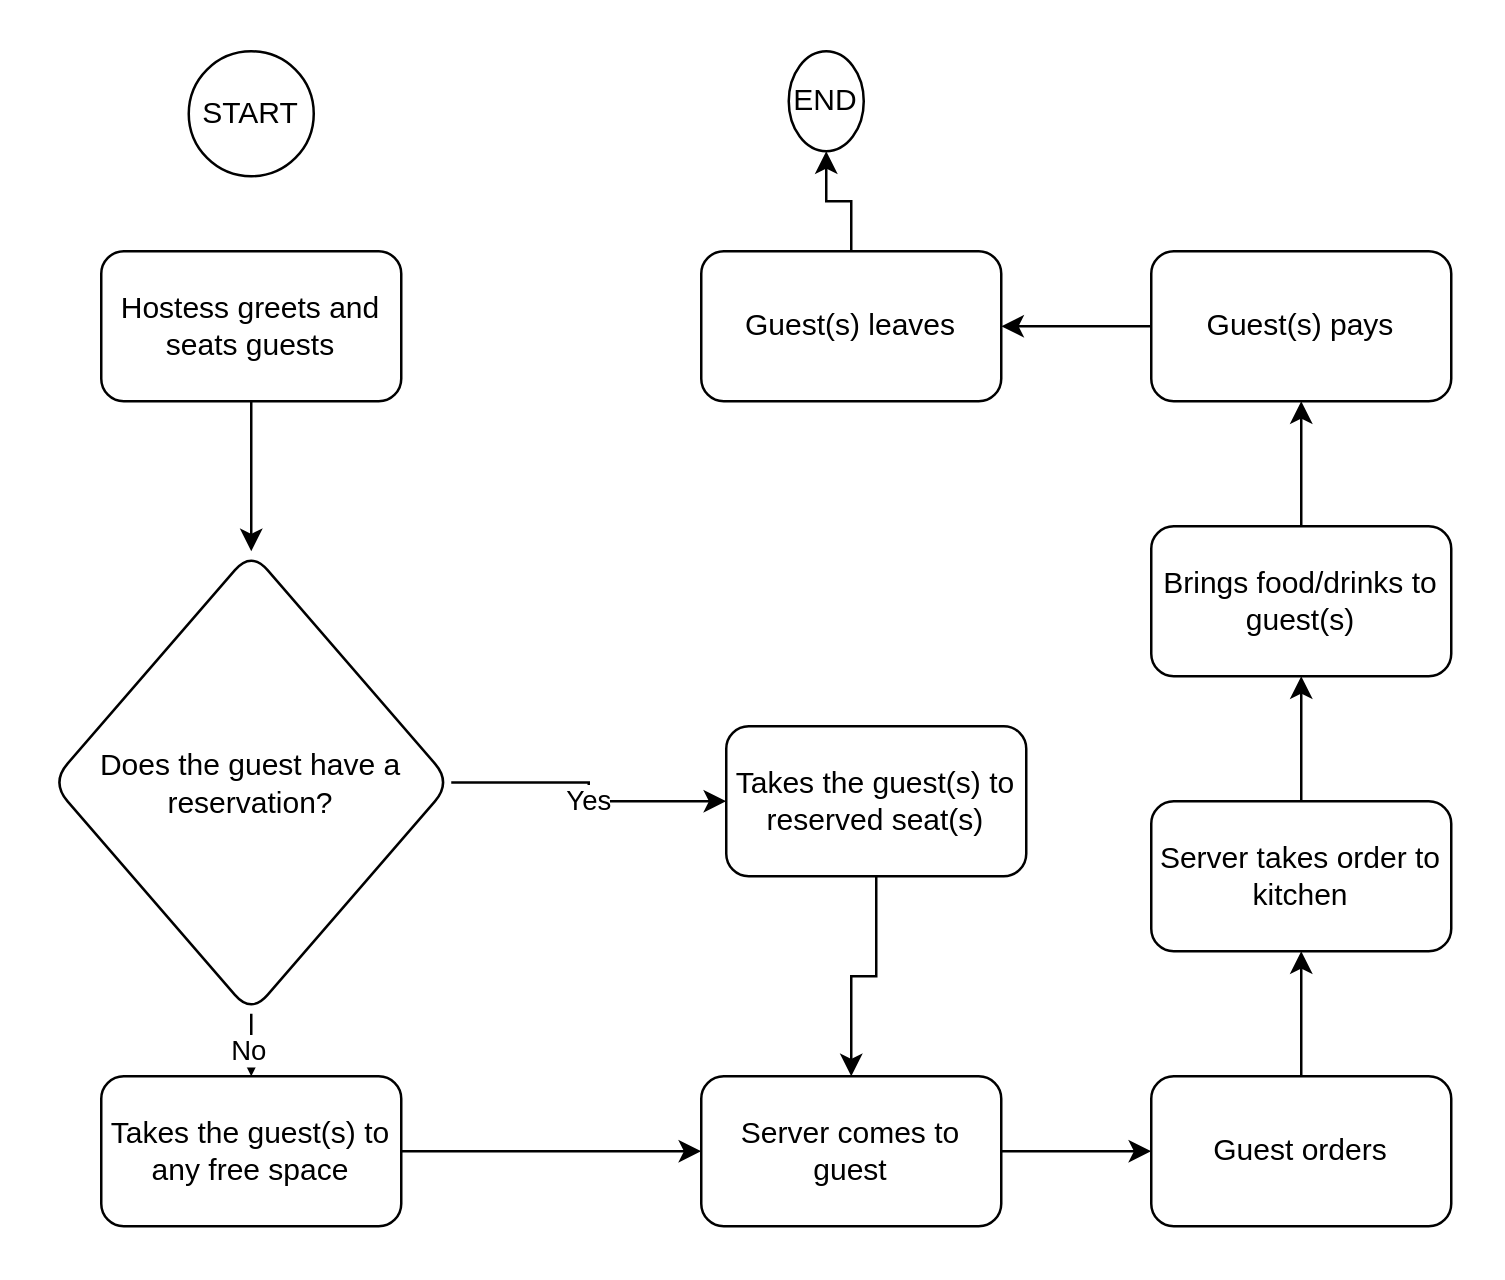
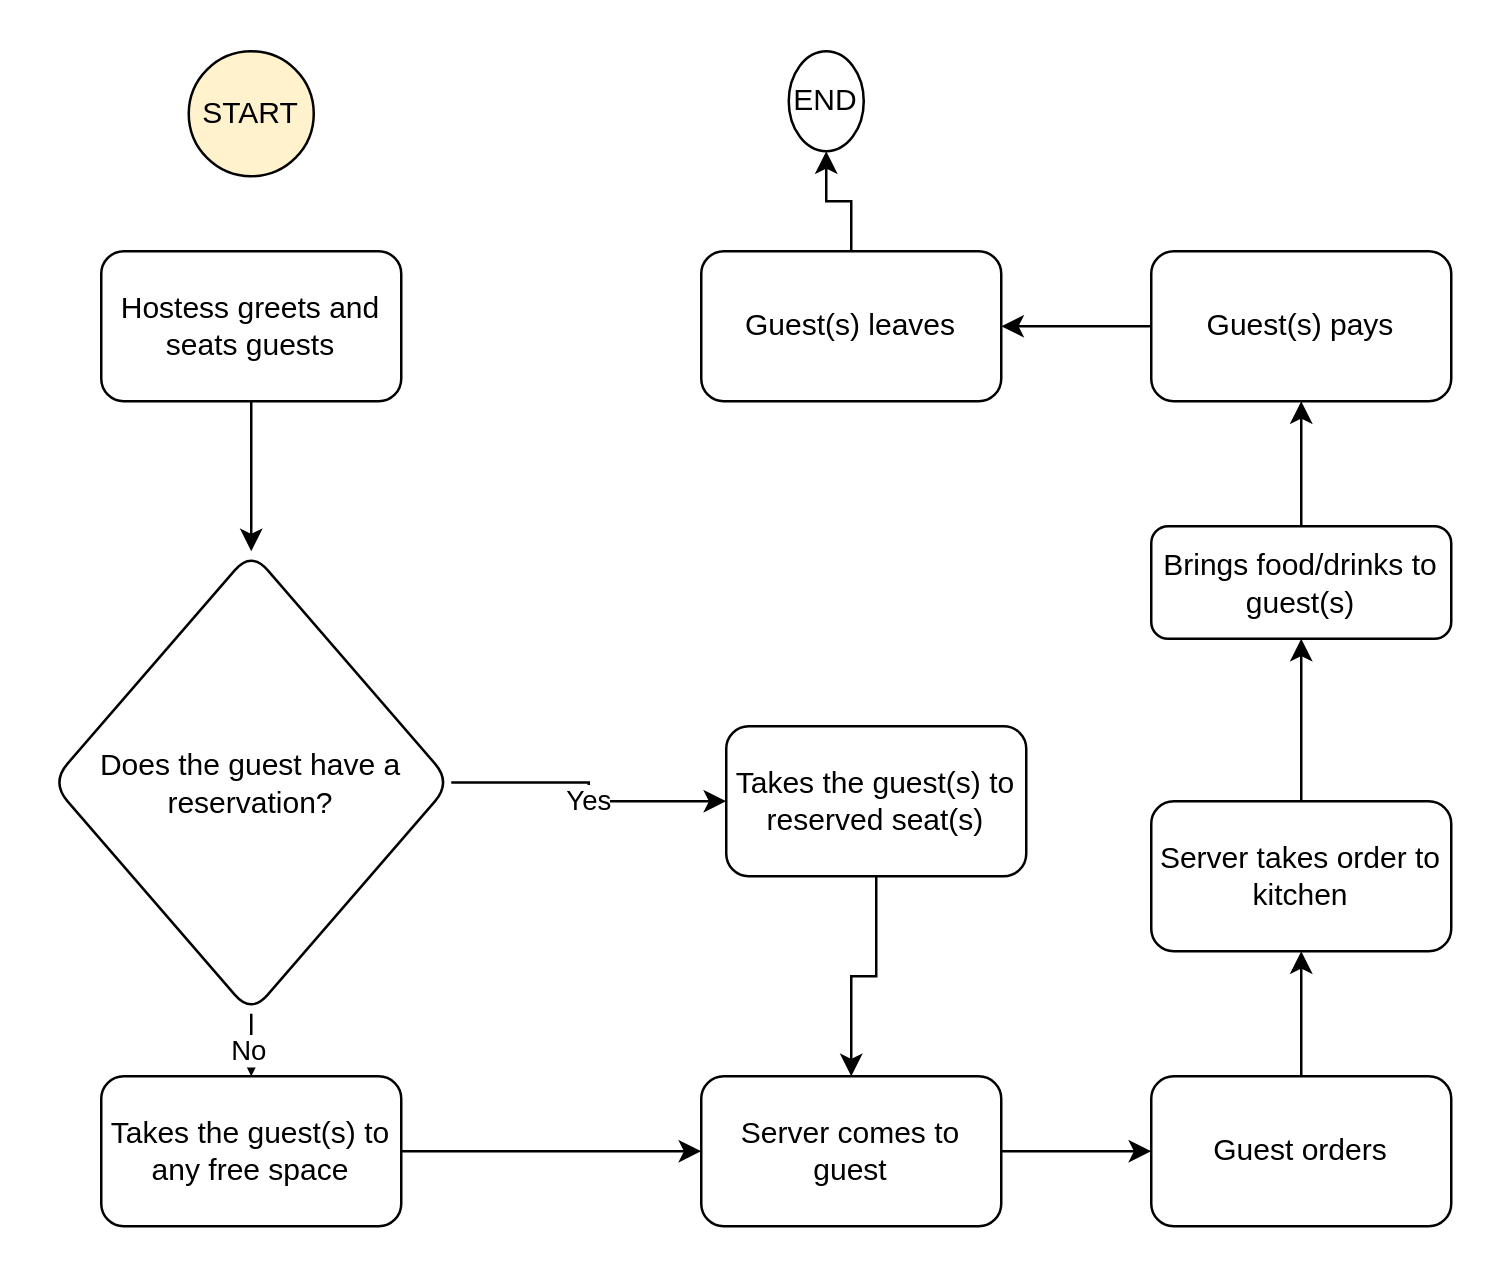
(251, 114) -> (251, 114)
(1301, 601) -> (1301, 583)
